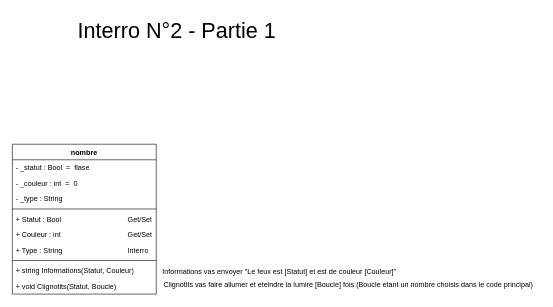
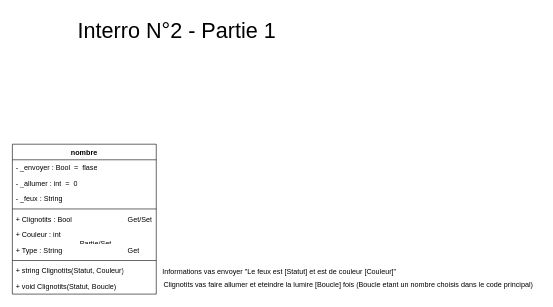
(61, 168) -> (63, 168)
(53, 184) -> (52, 184)
(43, 200) -> (43, 200)
(65, 220) -> (70, 220)
(64, 236) -> (69, 236)
(65, 251) -> (57, 251)
(85, 276) -> (80, 272)
